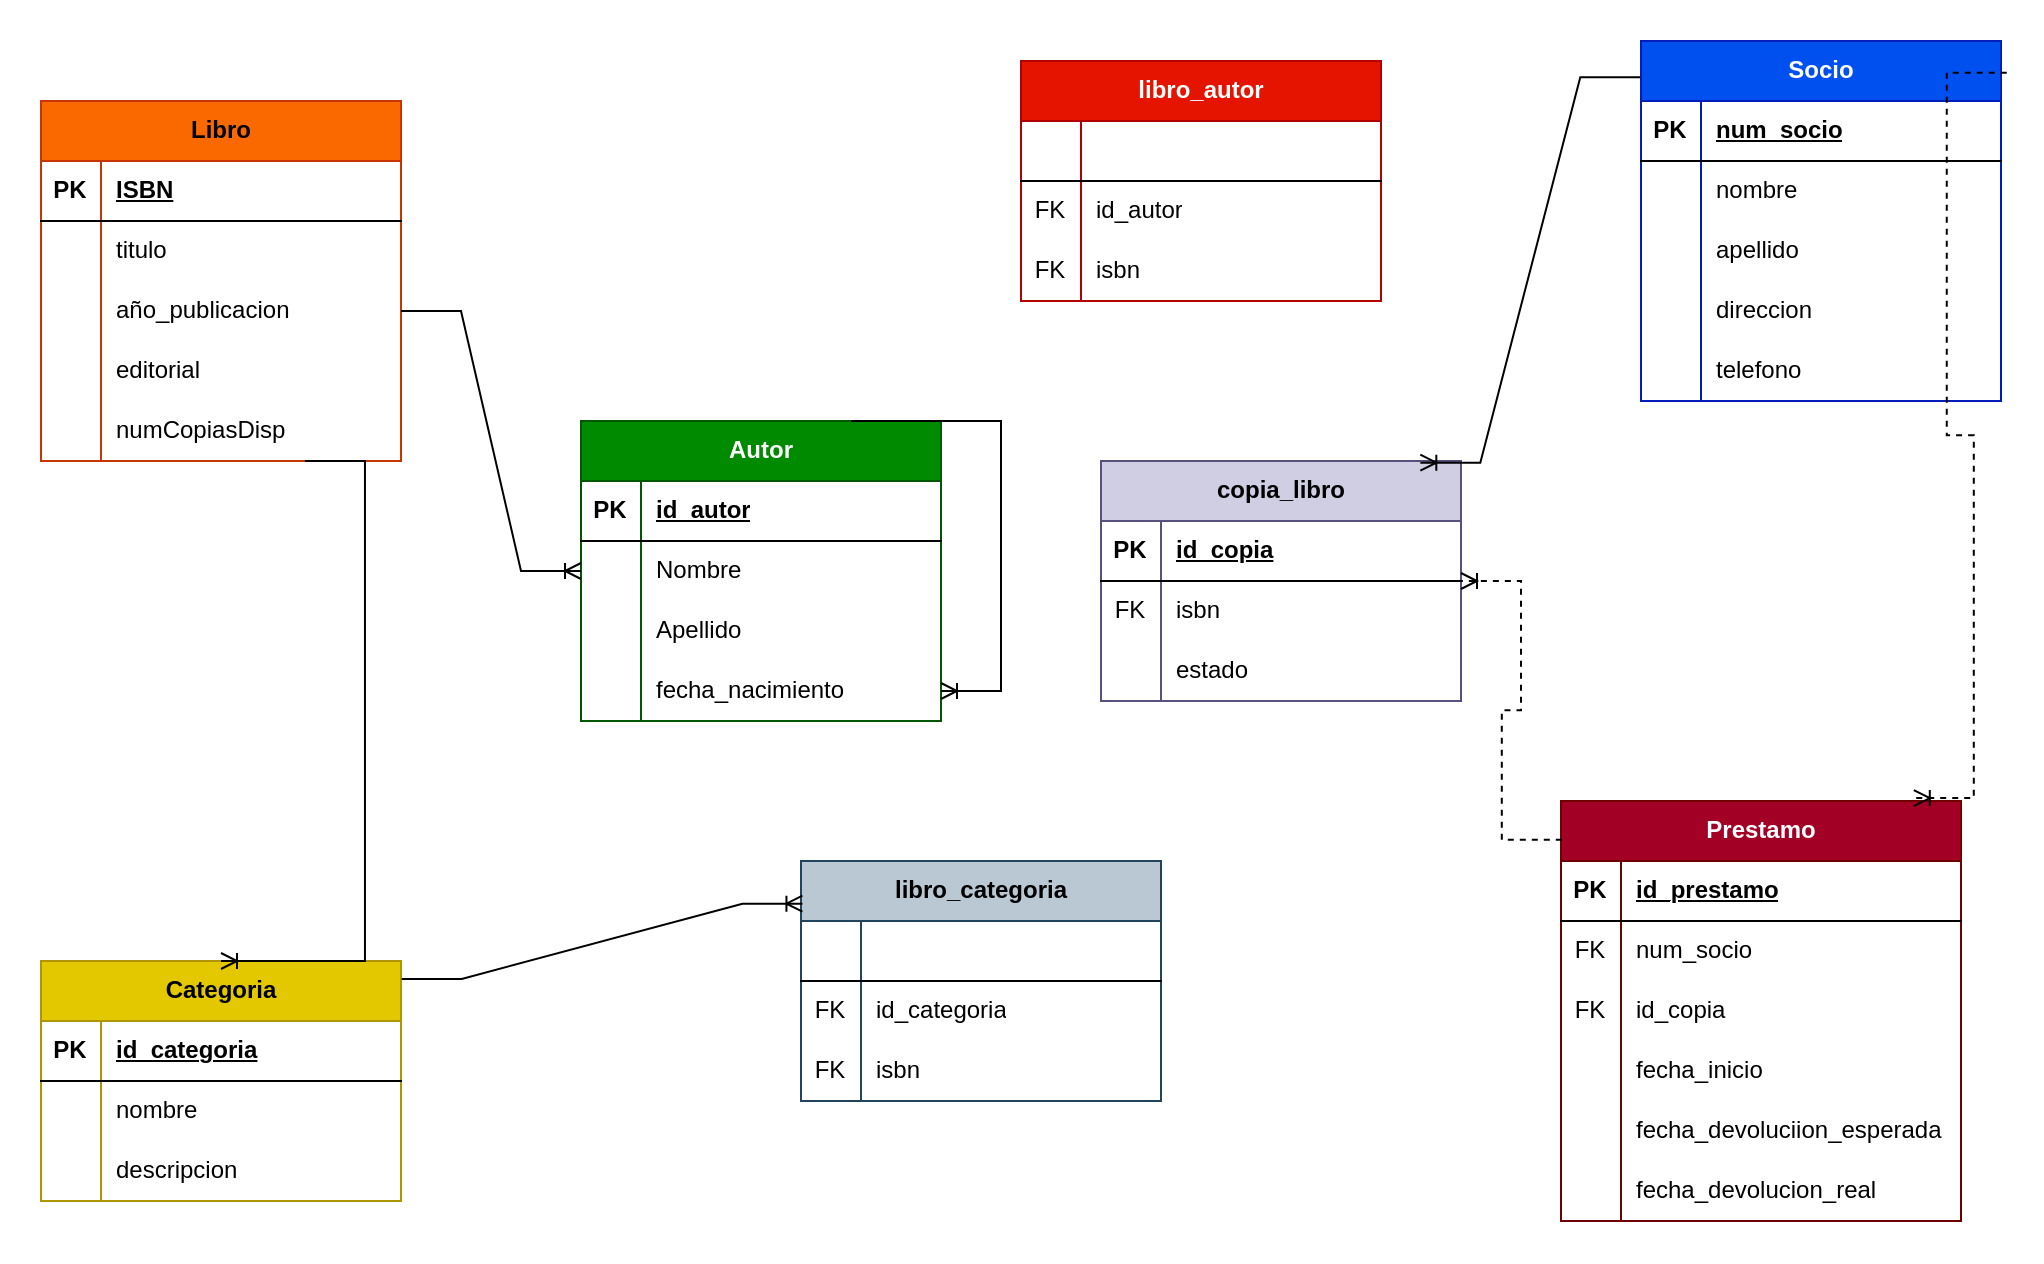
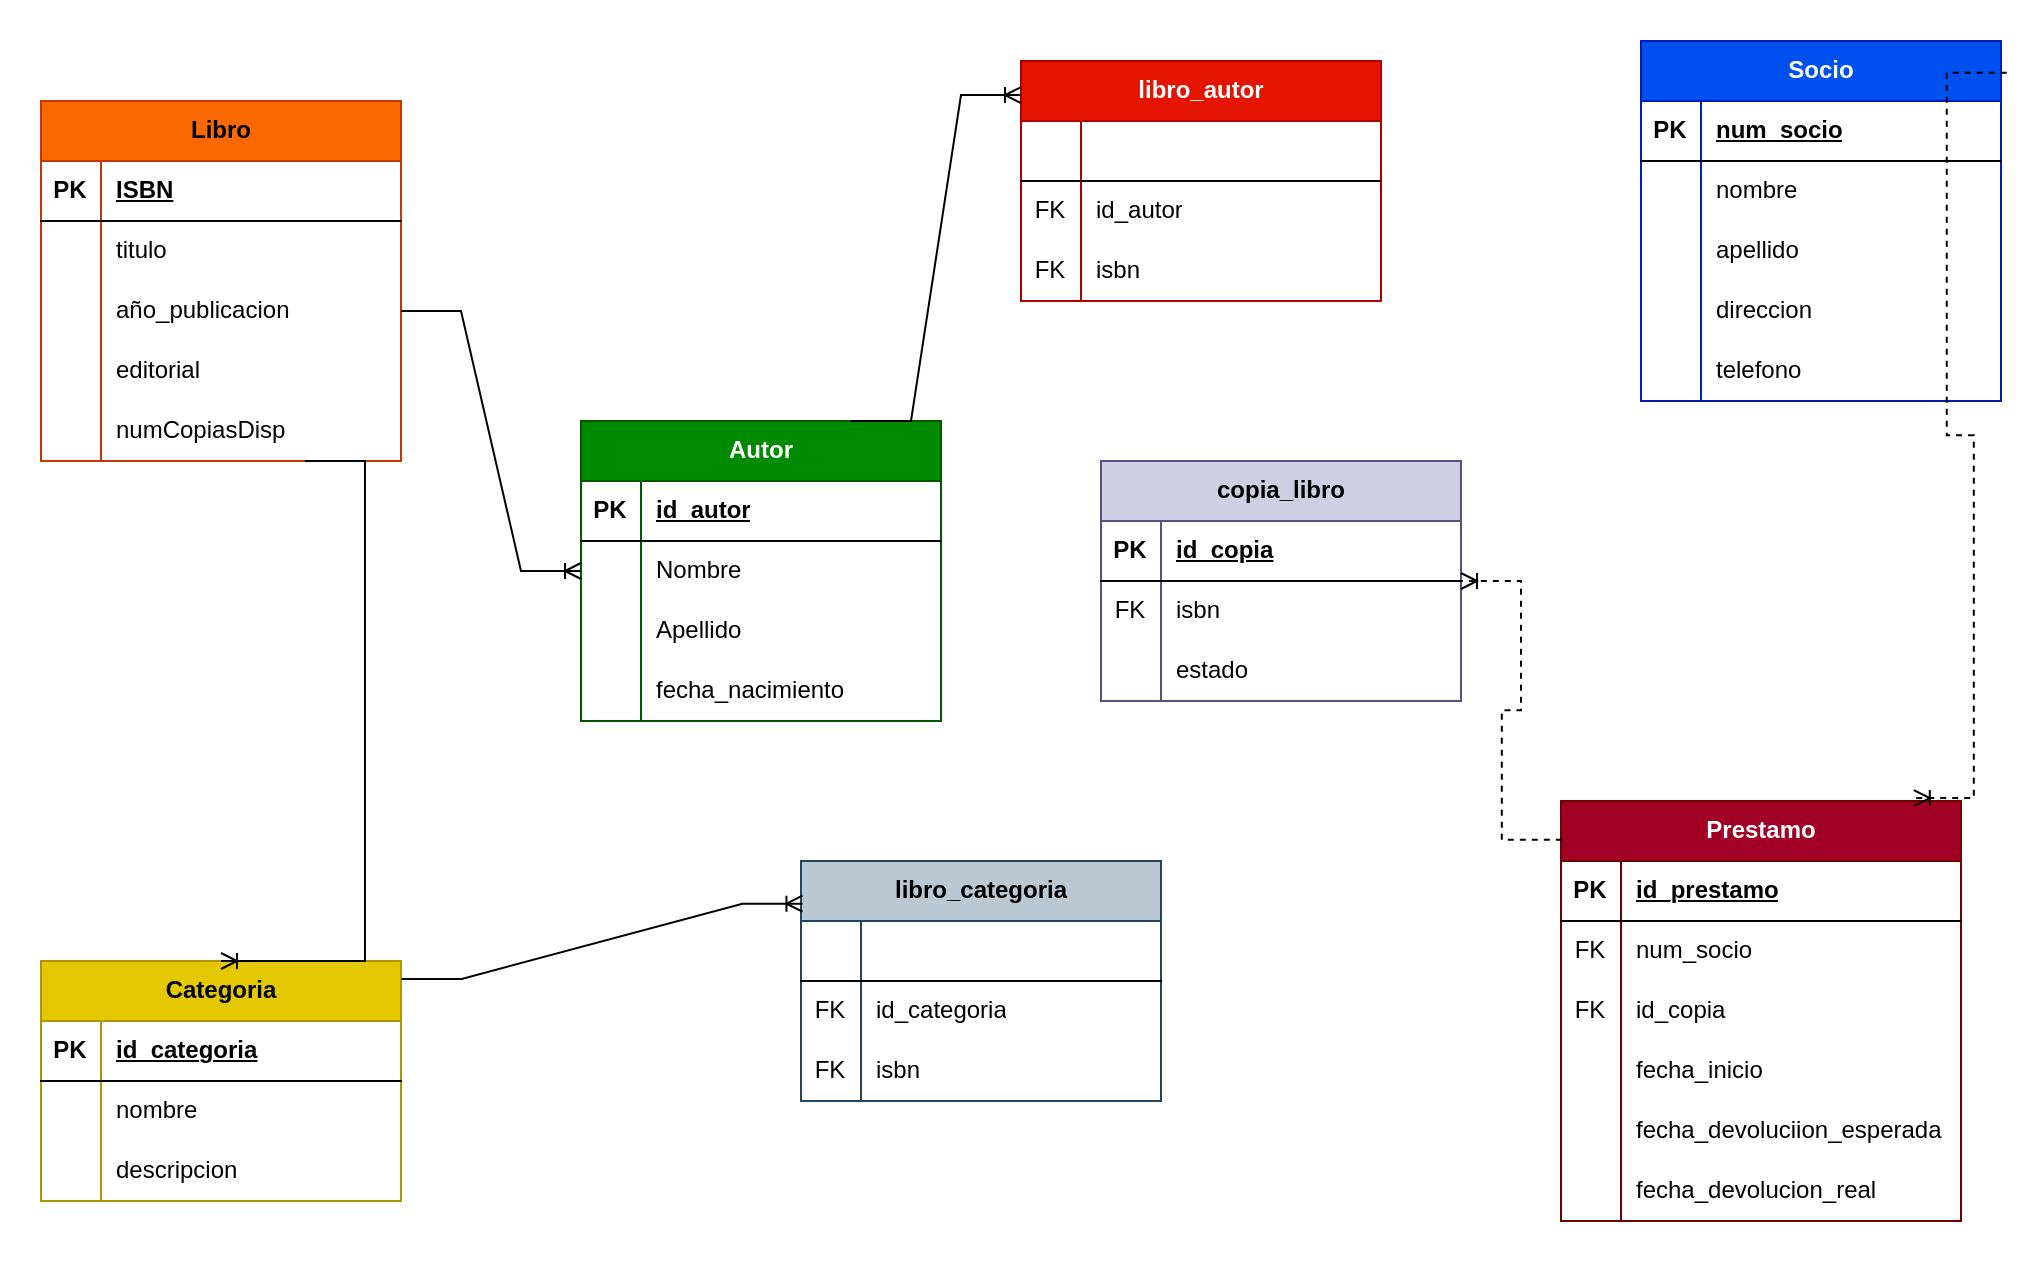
(1530, 270) -> none
(1001, 553) -> (940, 230)
